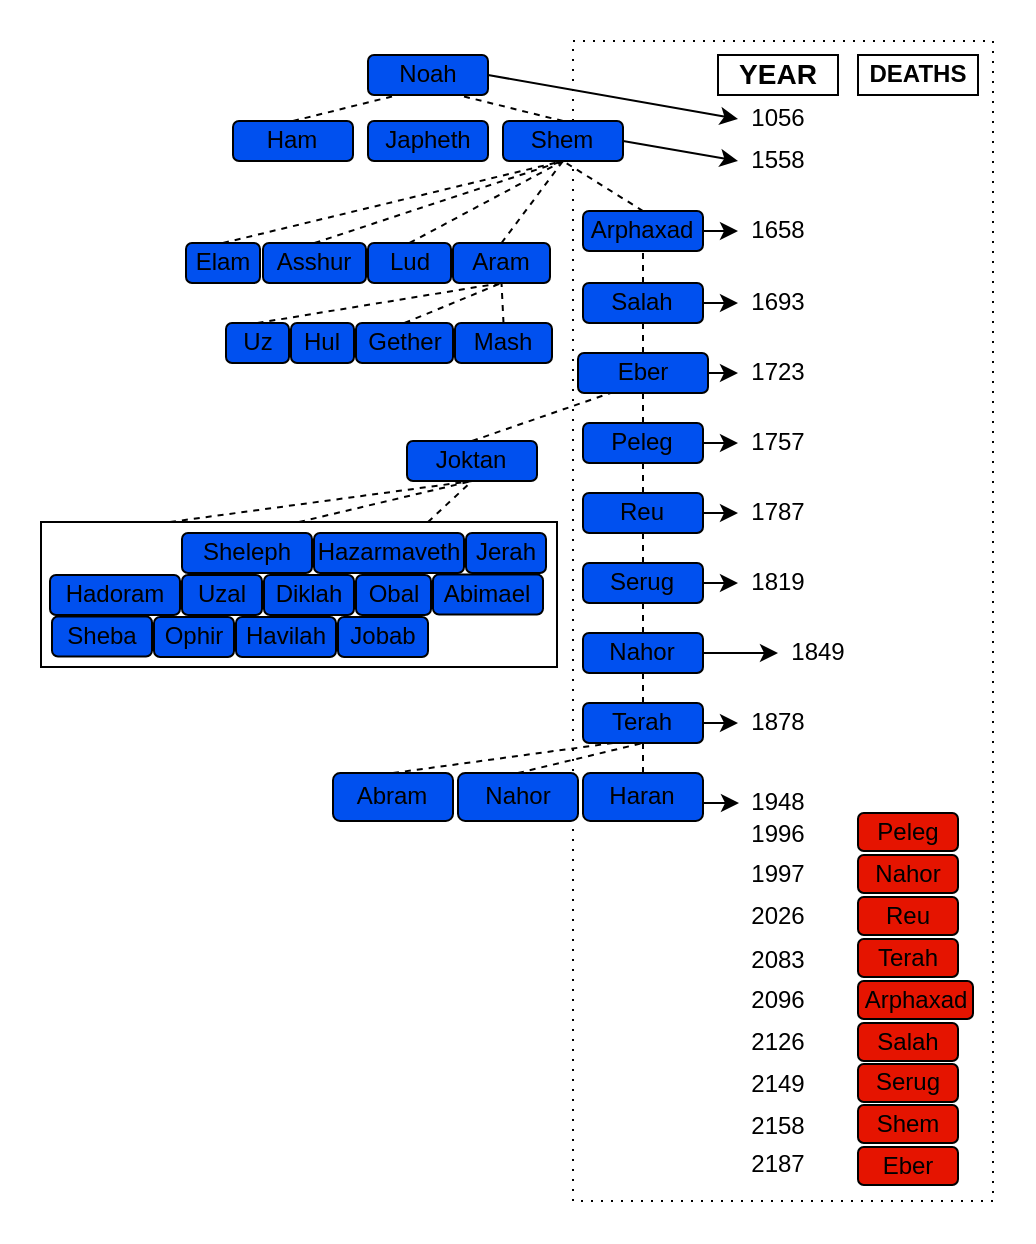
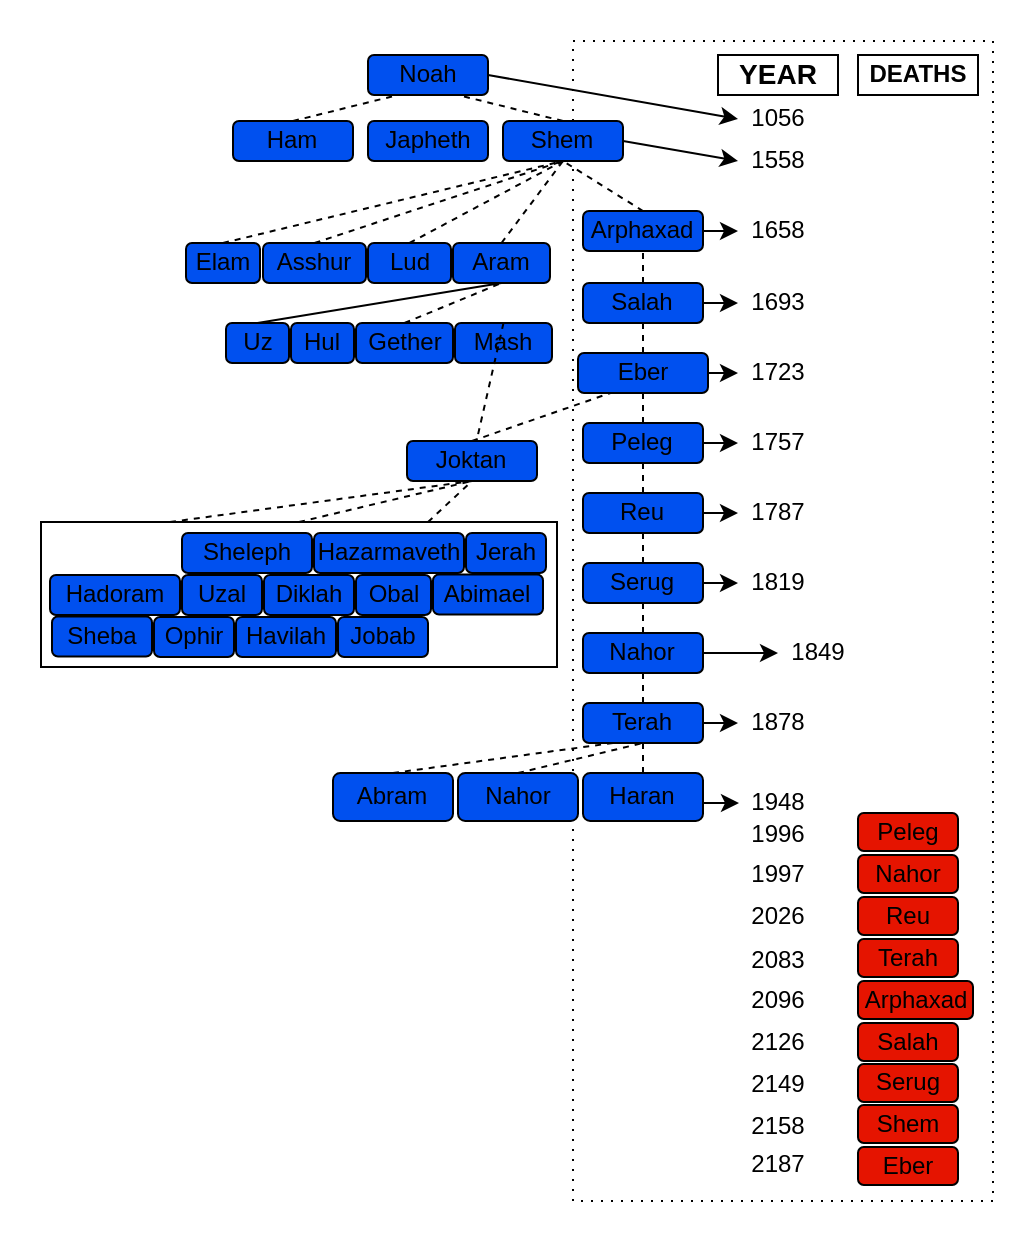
(503, 303) -> (491, 379)
(375, 304) -> (375, 304)
